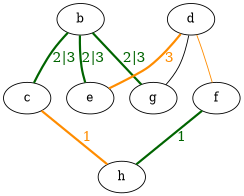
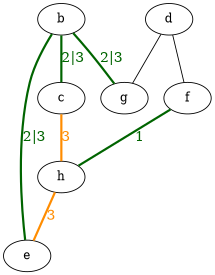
(205, 59) -> (178, 59)
(149, 67) -> (44, 217)
(87, 138) -> (66, 138)
